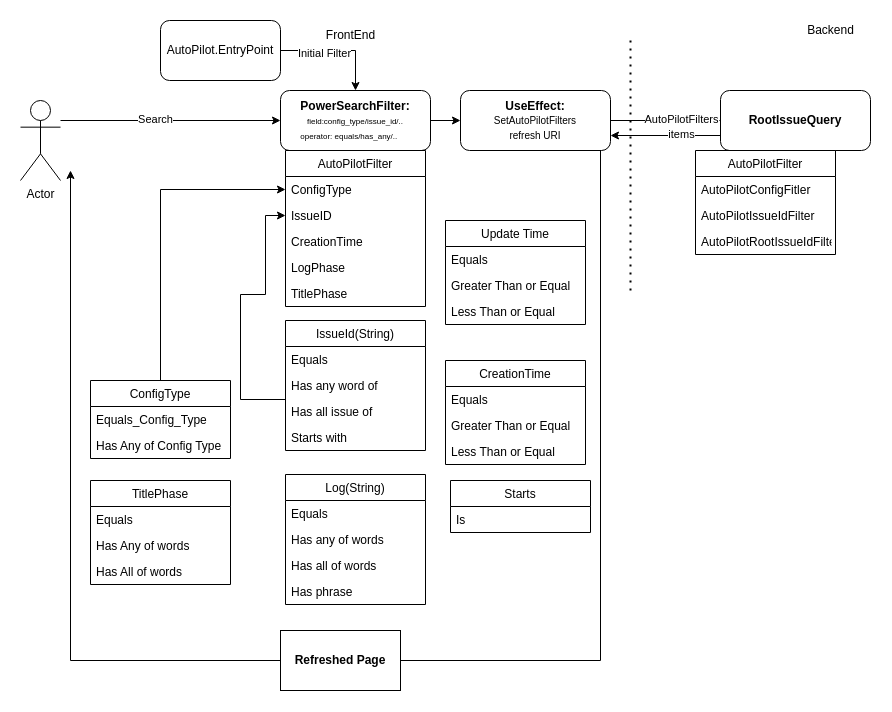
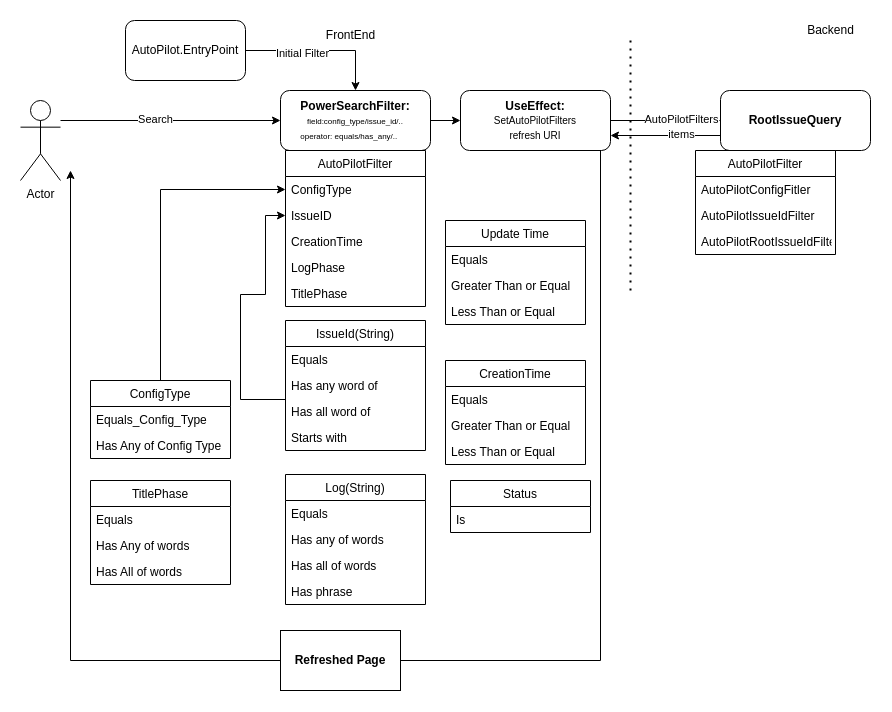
(221, 51) -> (186, 51)
(335, 412) -> (334, 412)
(520, 494) -> (520, 494)
